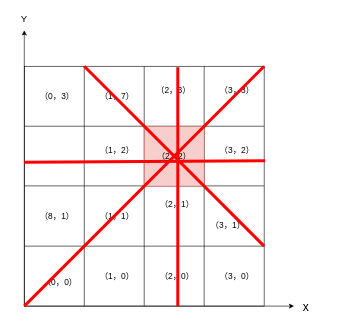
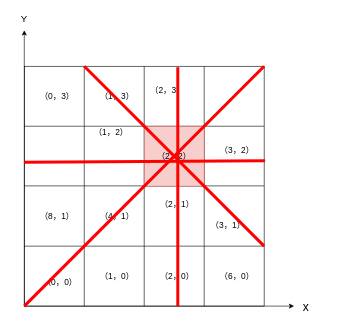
(174, 90) -> (168, 90)
(237, 90) -> none
(117, 96) -> (117, 96)
(117, 150) -> (111, 132)
(117, 216) -> (117, 216)
(237, 276) -> (237, 276)
